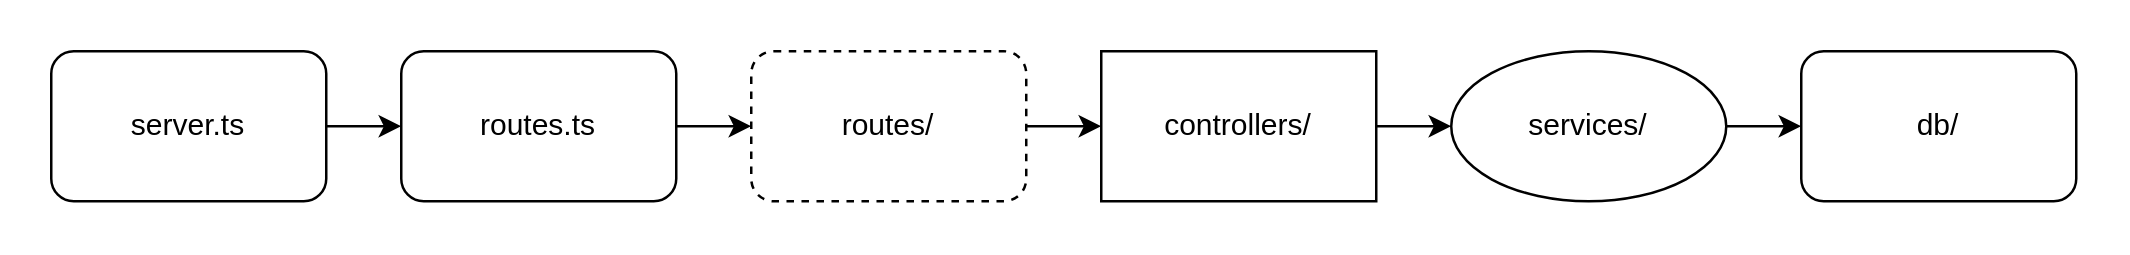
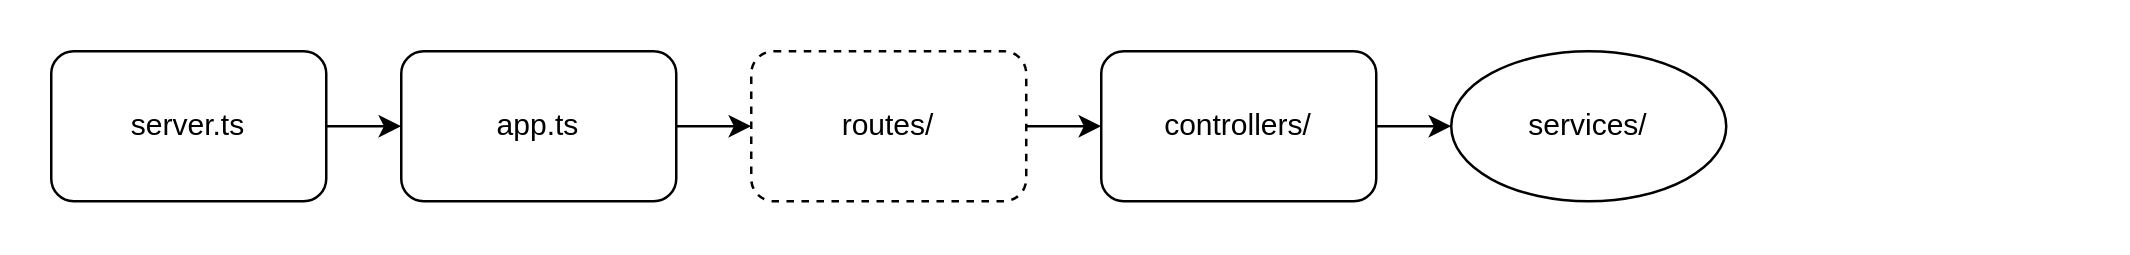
(539, 126) -> (539, 126)
(1239, 126) -> (1239, 126)
(1755, 126) -> none
(1939, 126) -> none
